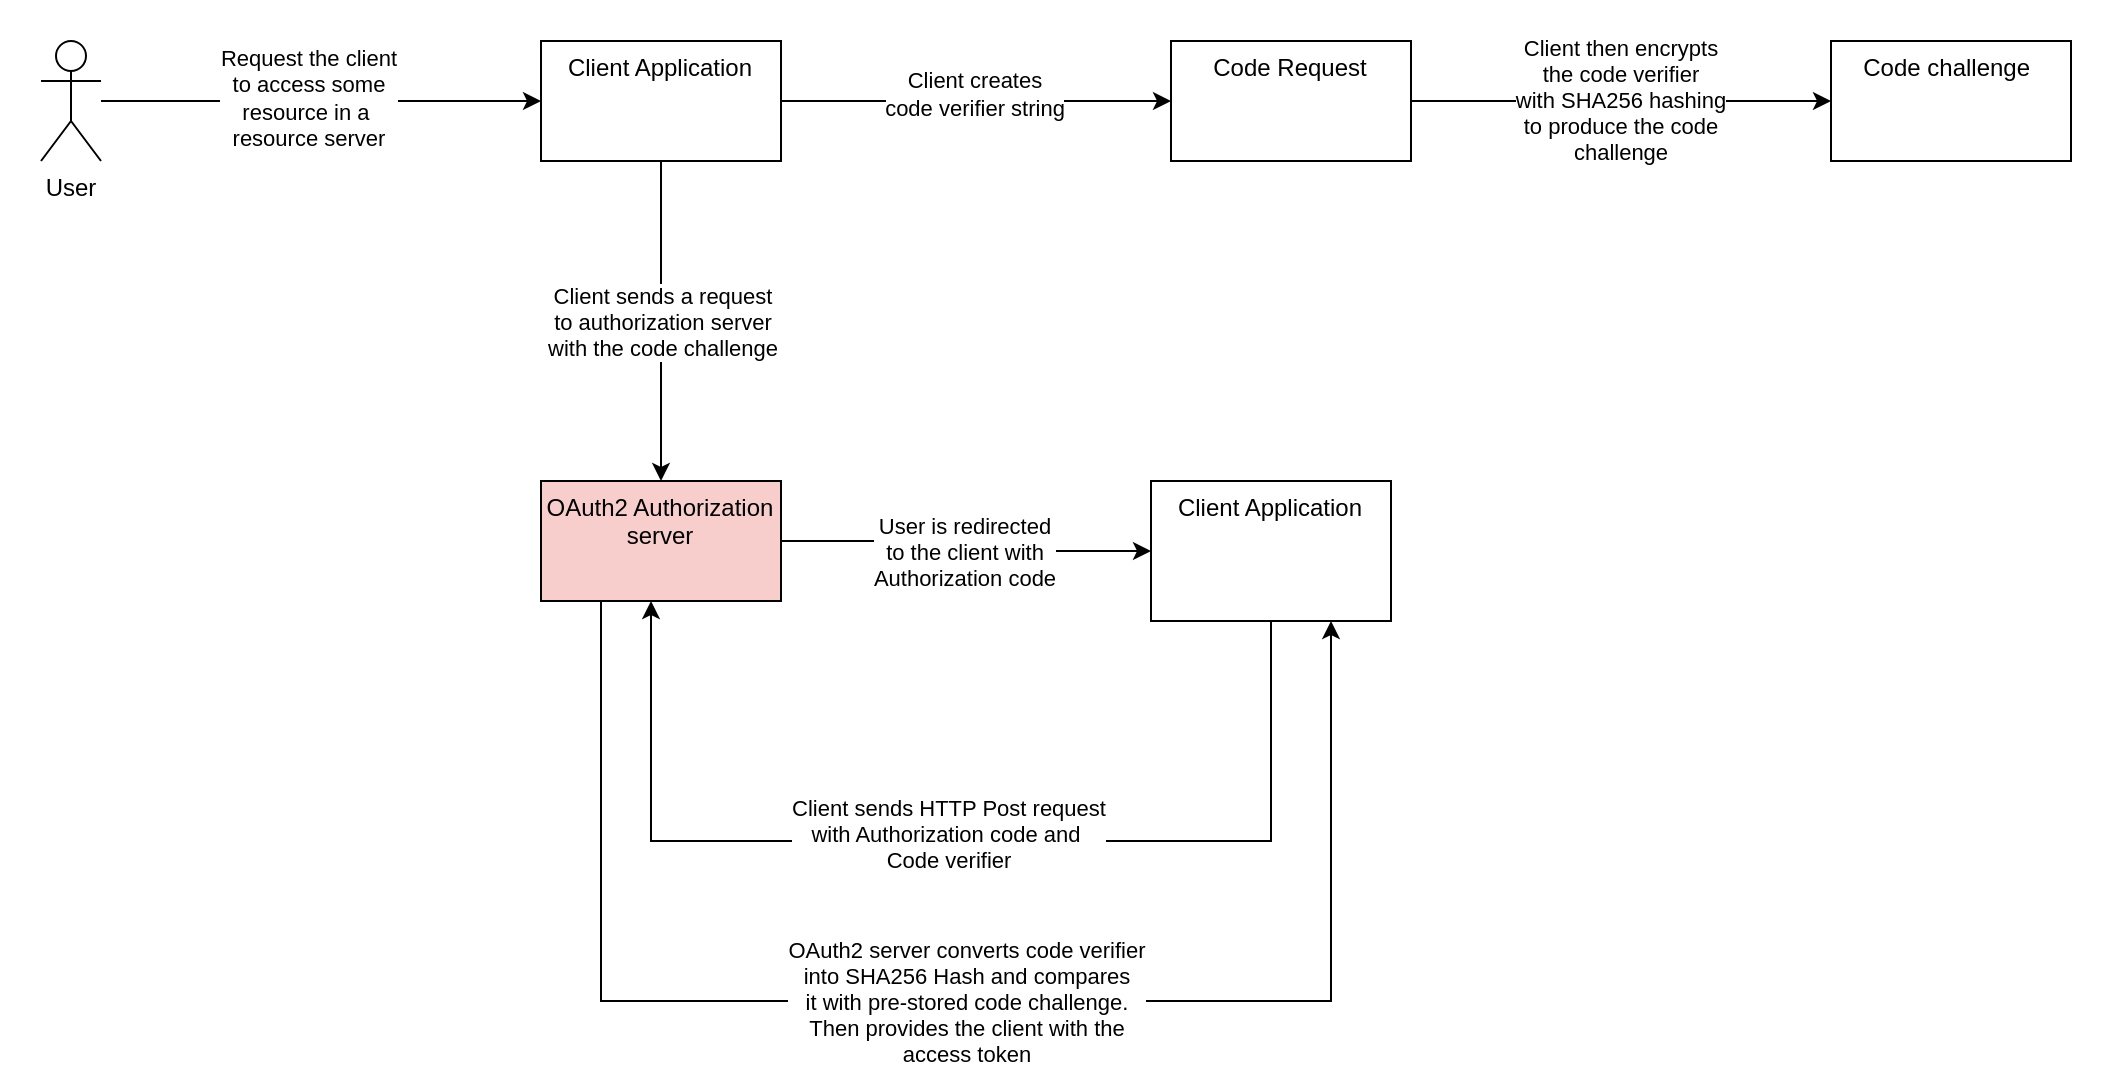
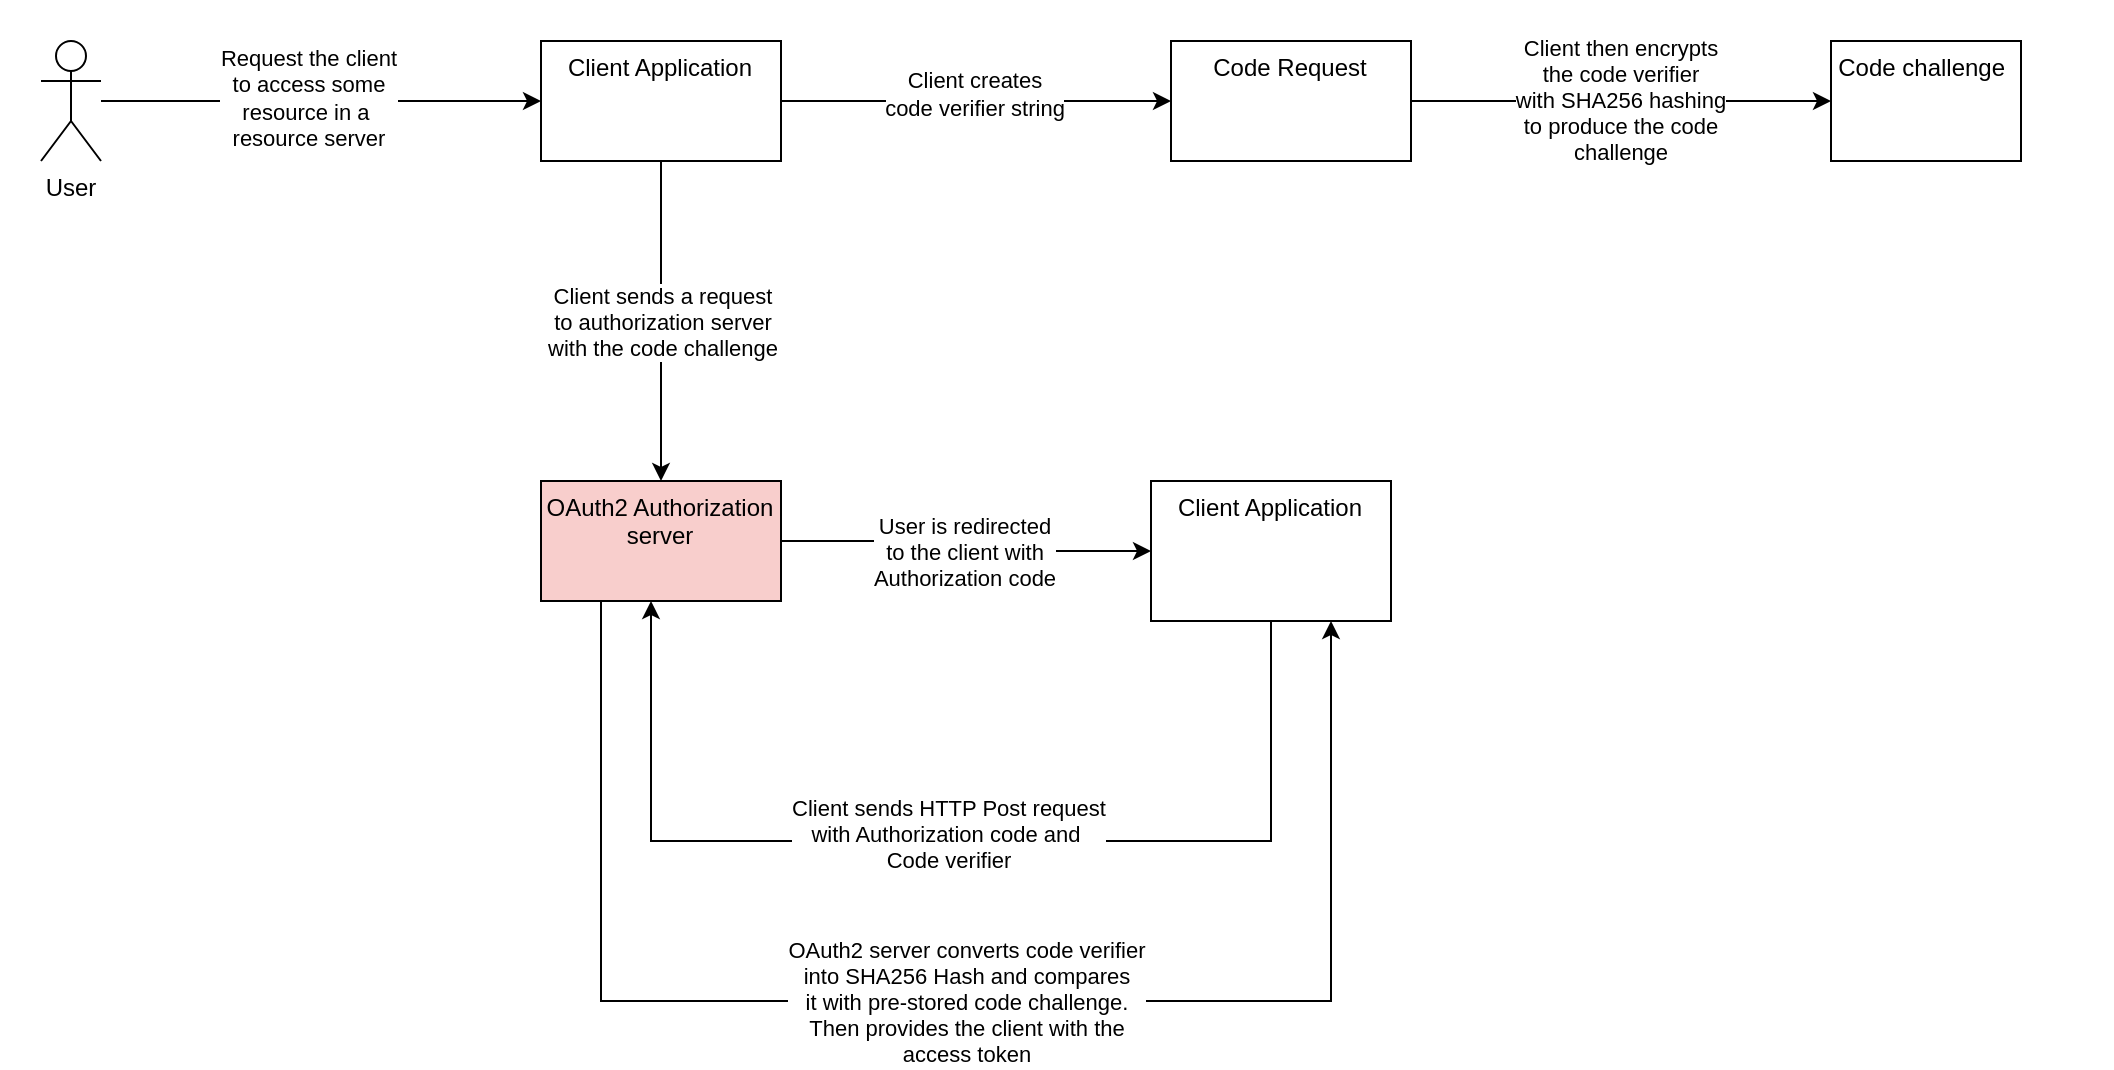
(1951, 101) -> (1926, 101)
